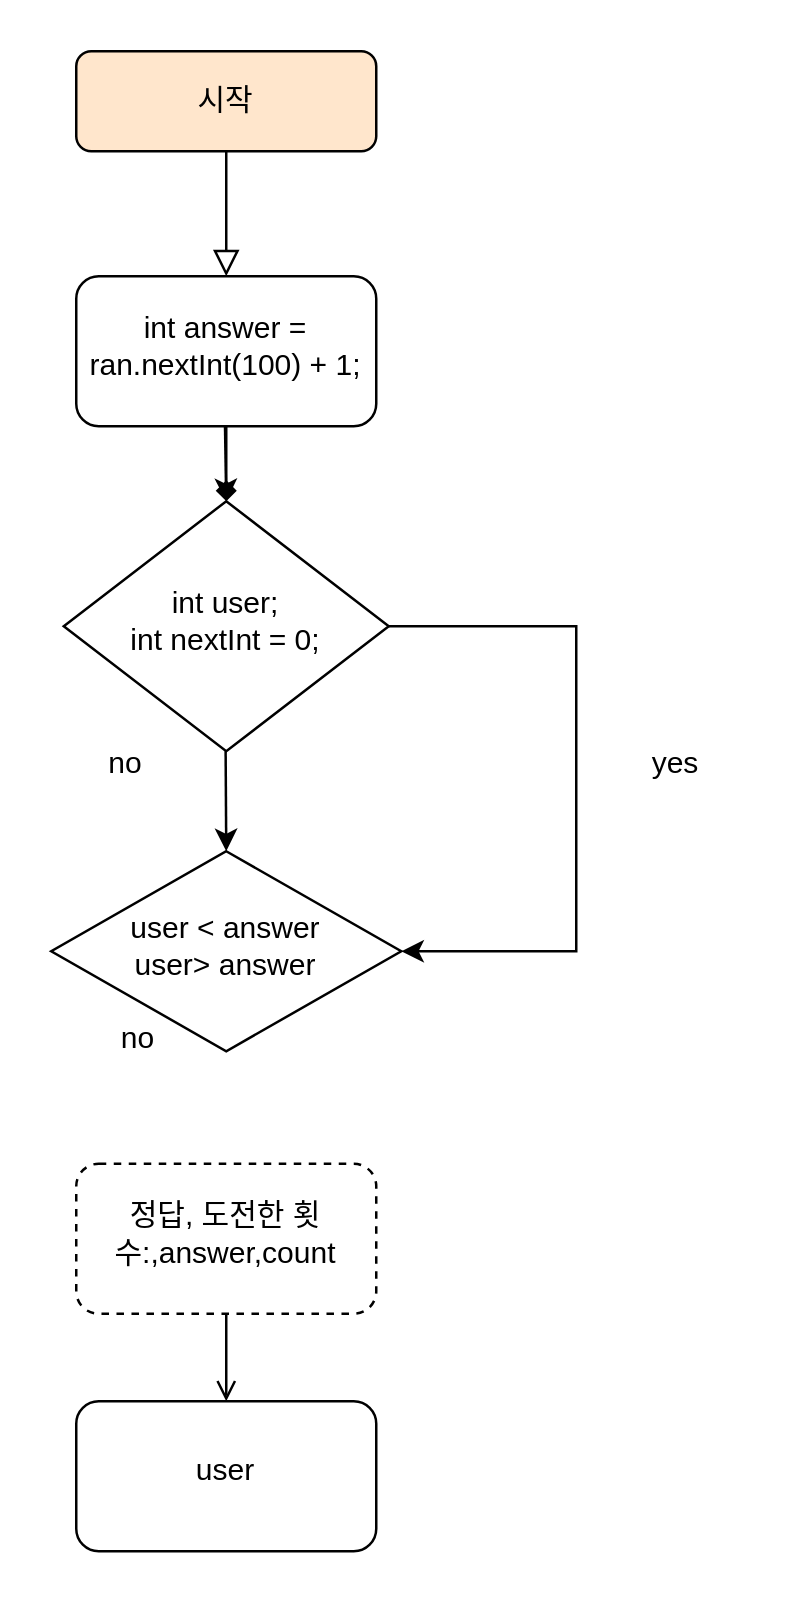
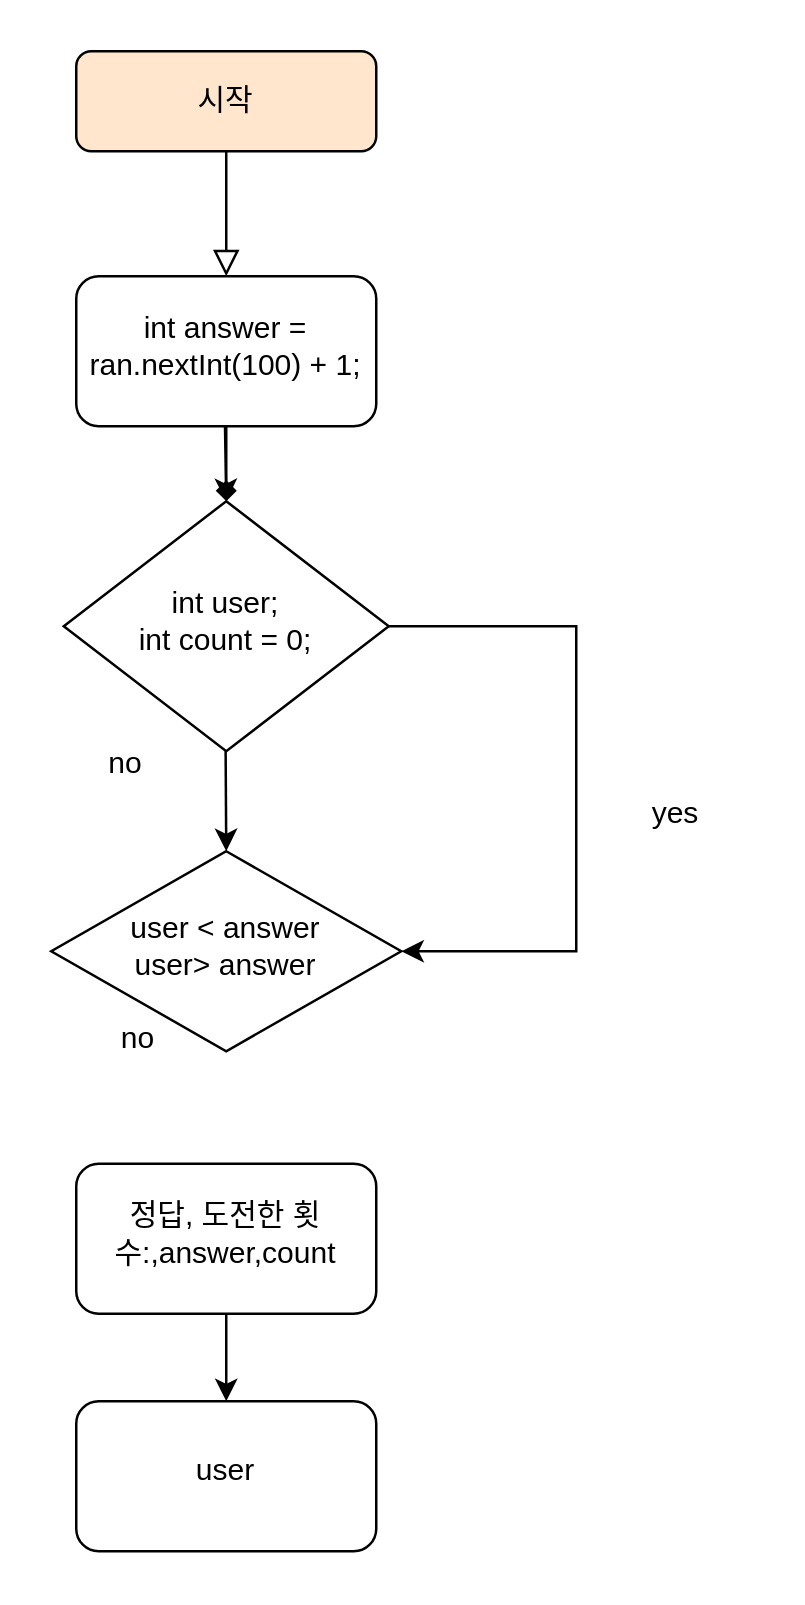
(226, 621) -> (226, 621)
(676, 764) -> (676, 814)
(226, 1239) -> (226, 1239)
(226, 1387) -> (226, 1383)
